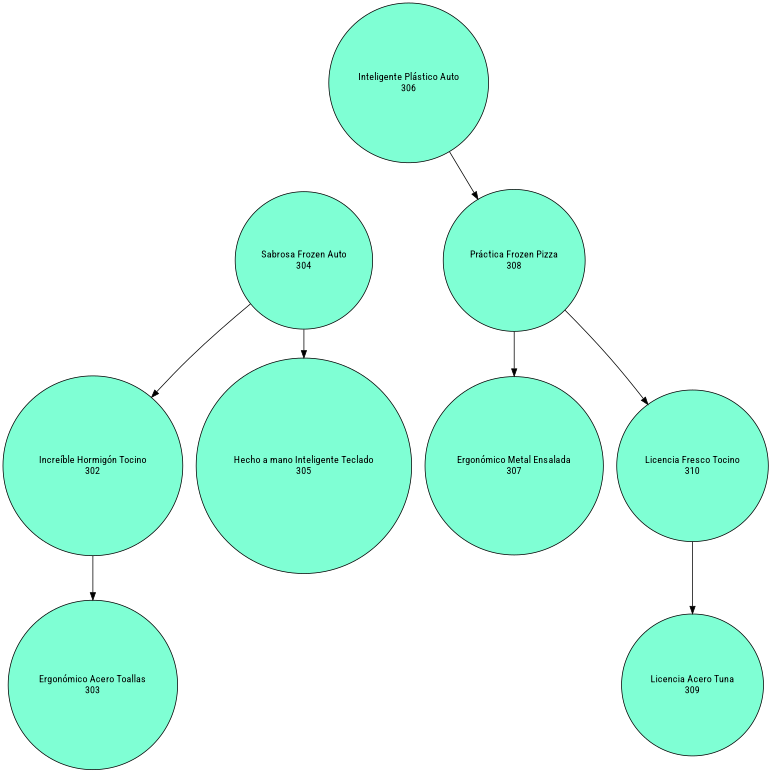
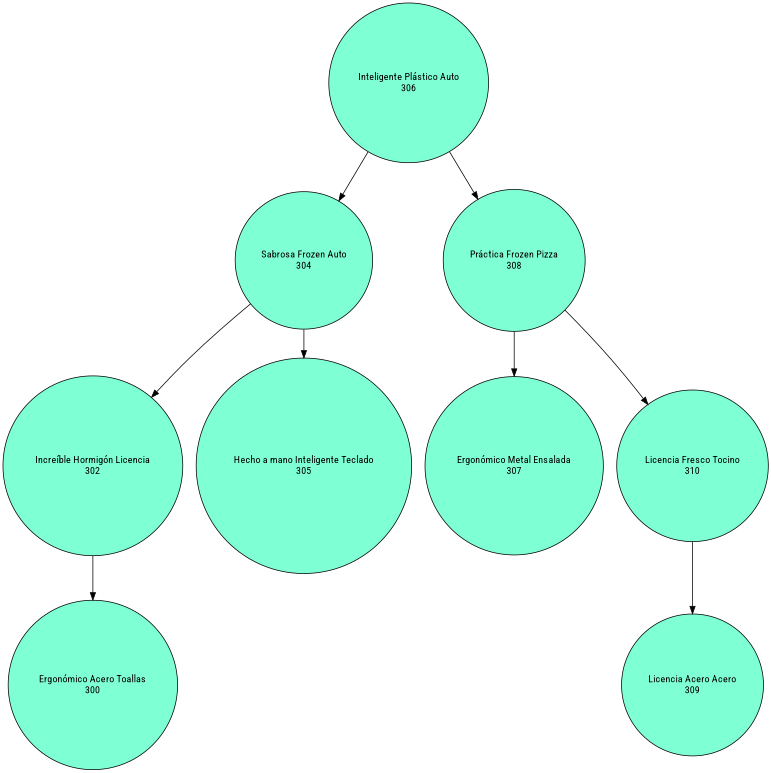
none -> (355, 173)
(93, 466) -> (93, 466)
(93, 685) -> (93, 685)
(693, 685) -> (693, 685)
